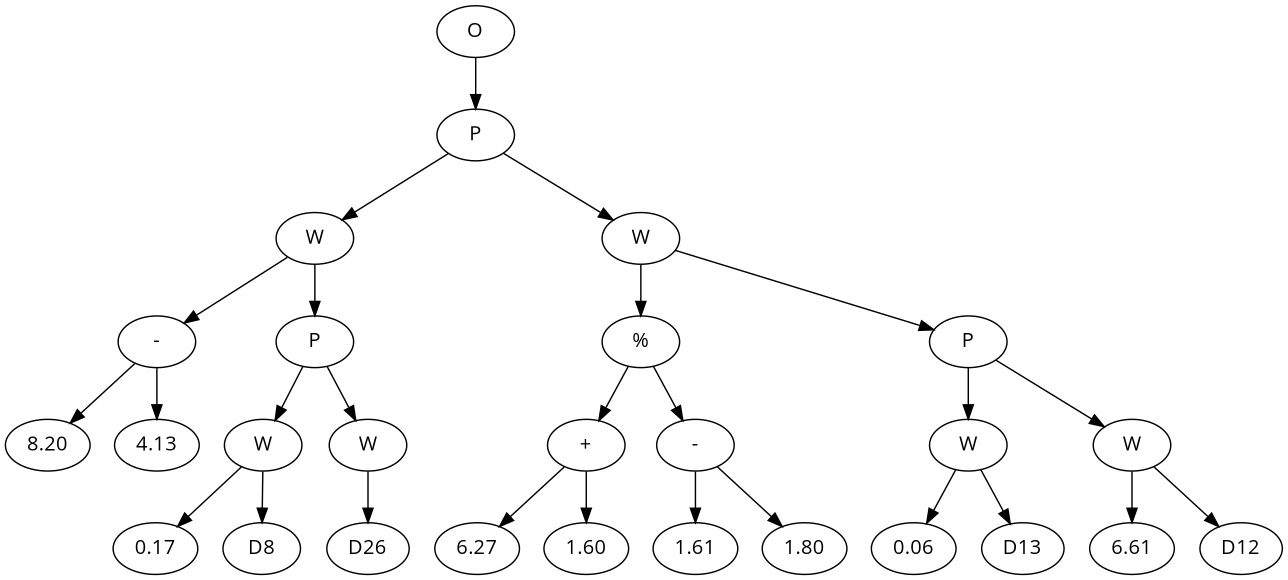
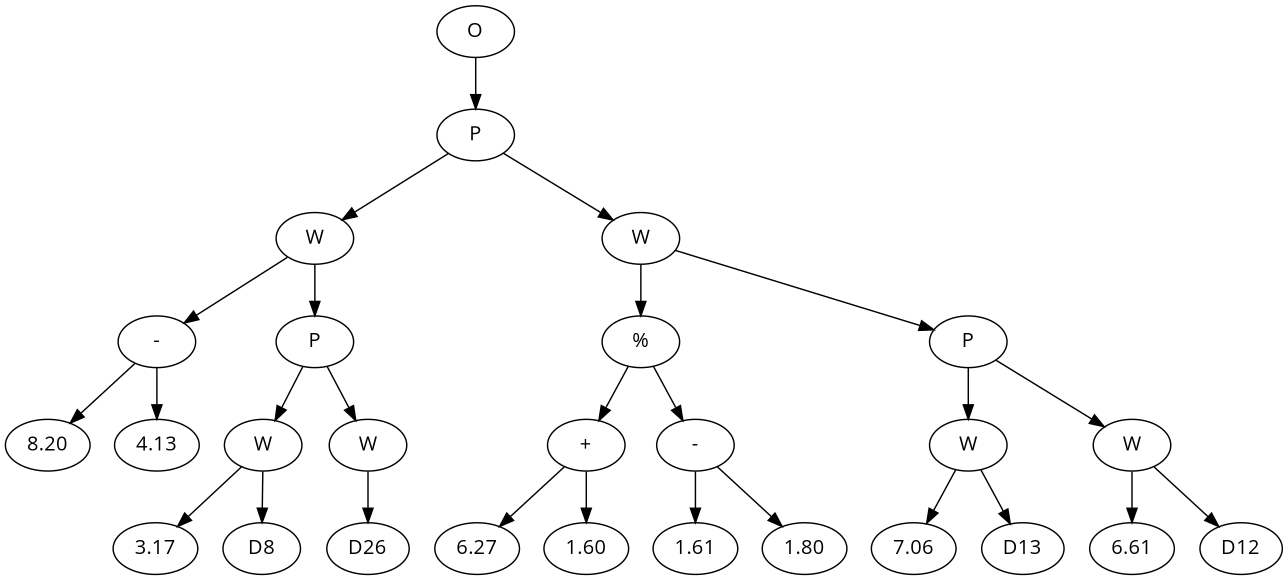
(155, 549) -> (155, 549)
(914, 549) -> (914, 549)
